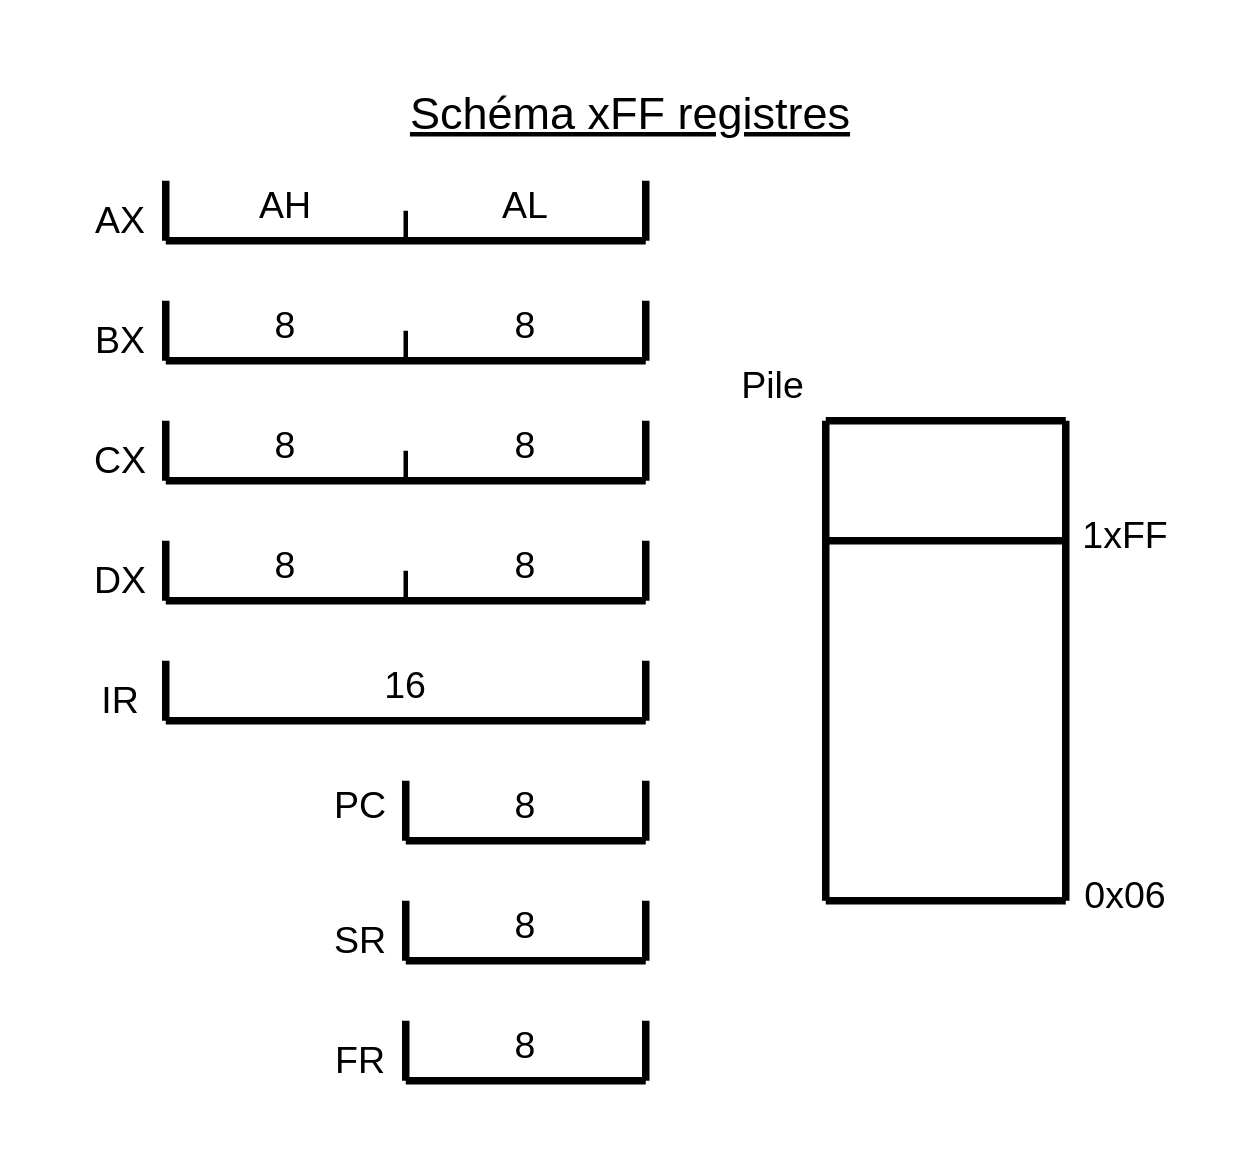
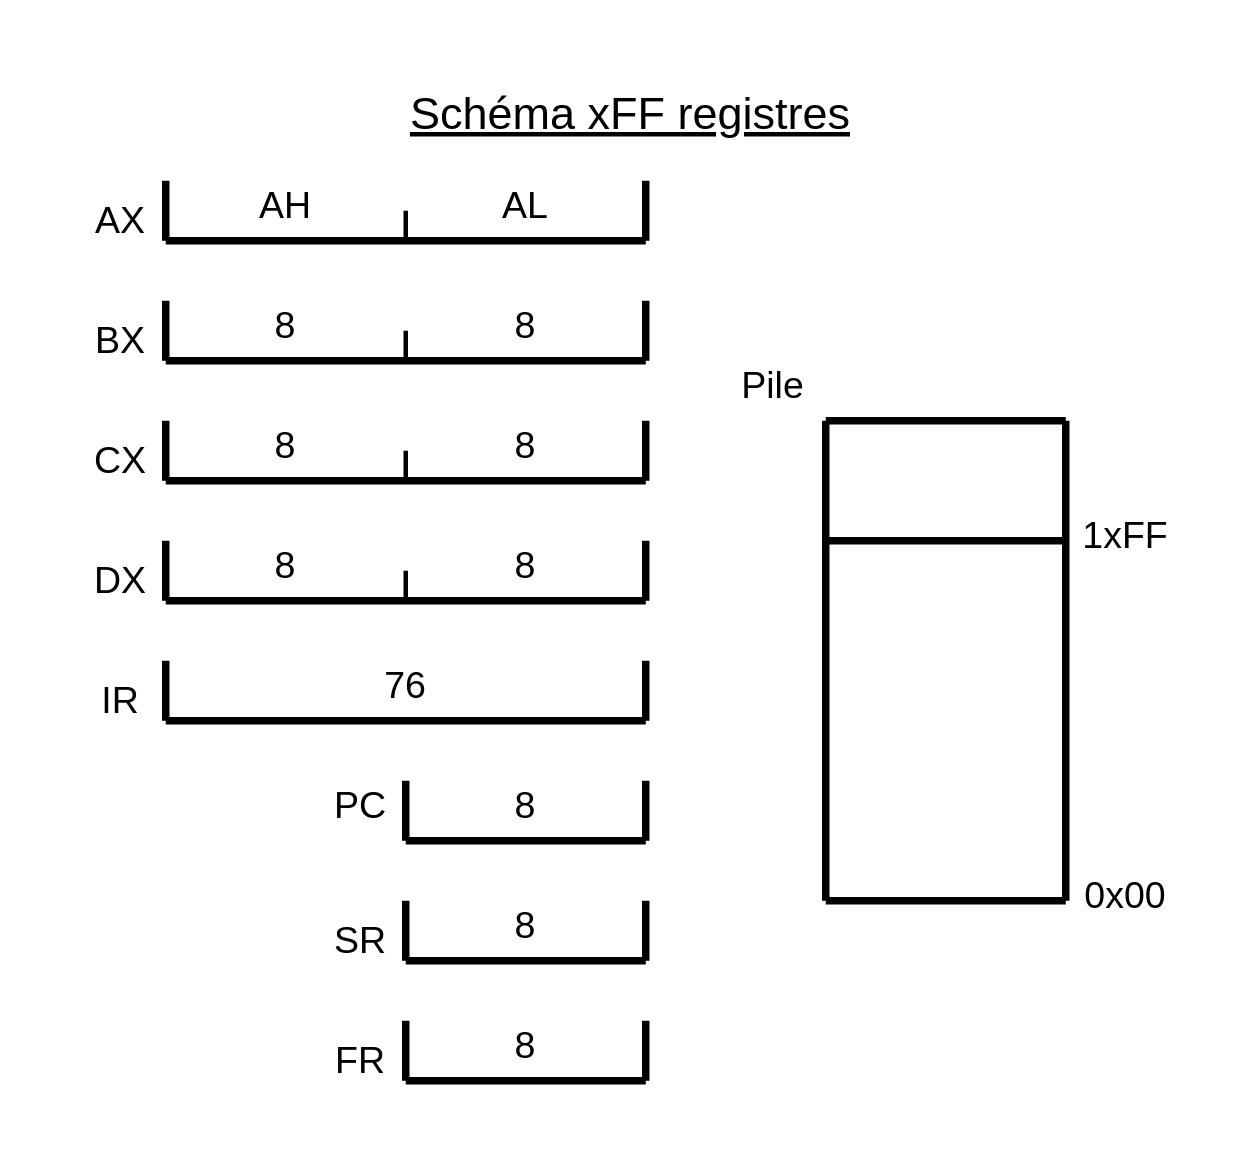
(406, 683) -> (406, 683)
(1126, 893) -> (1126, 893)
